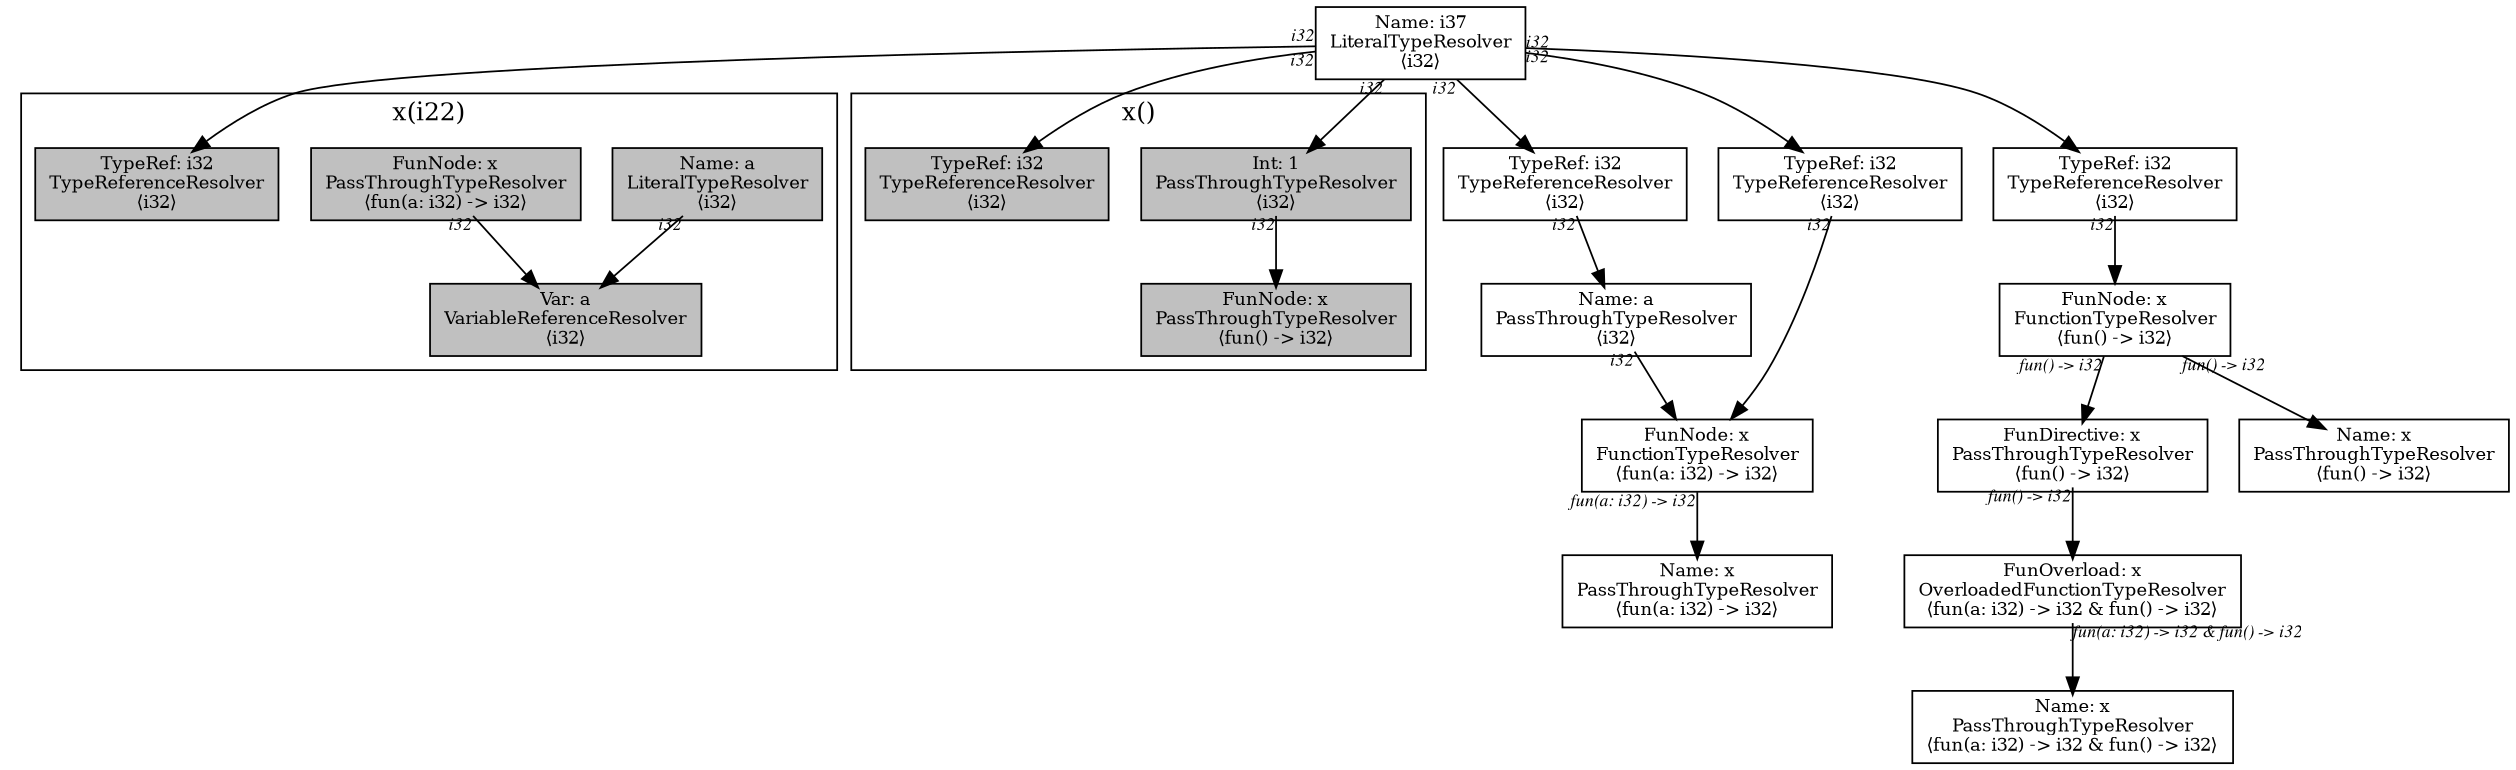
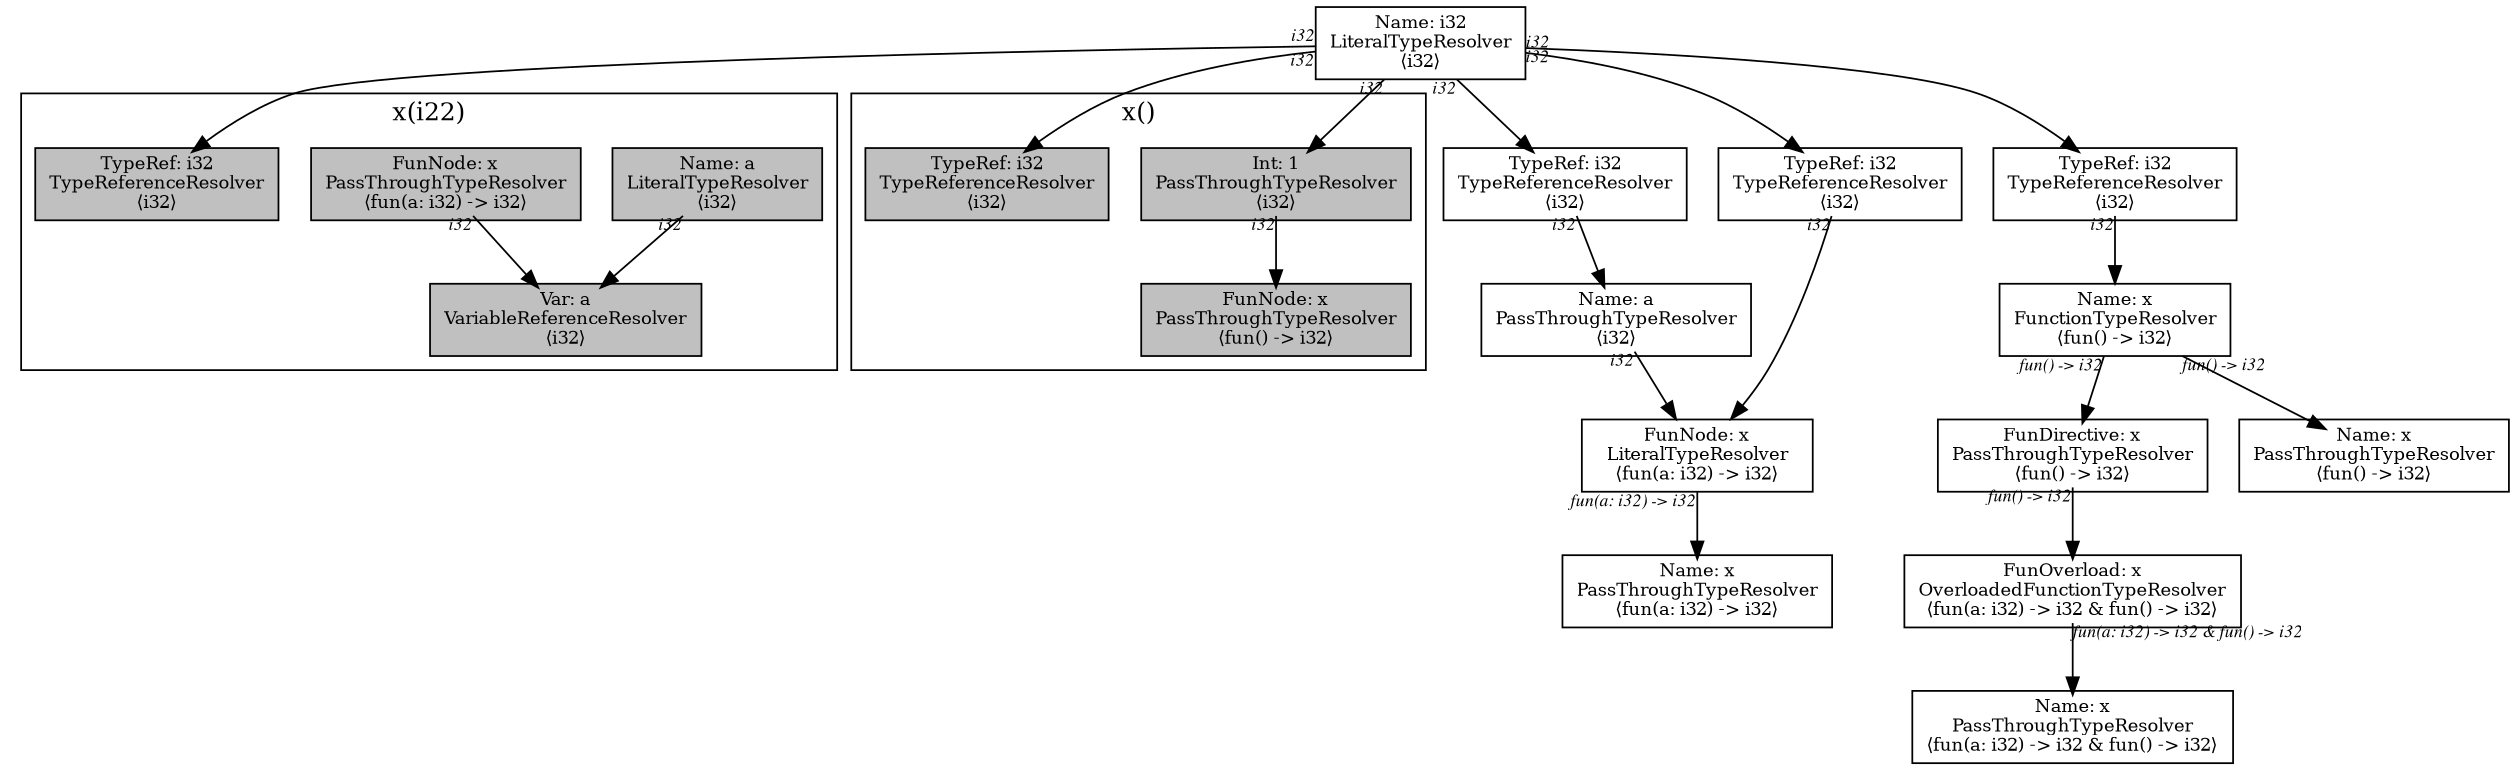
(1421, 43) -> (1421, 43)
(2115, 320) -> (2115, 320)
(1697, 456) -> (1697, 456)
